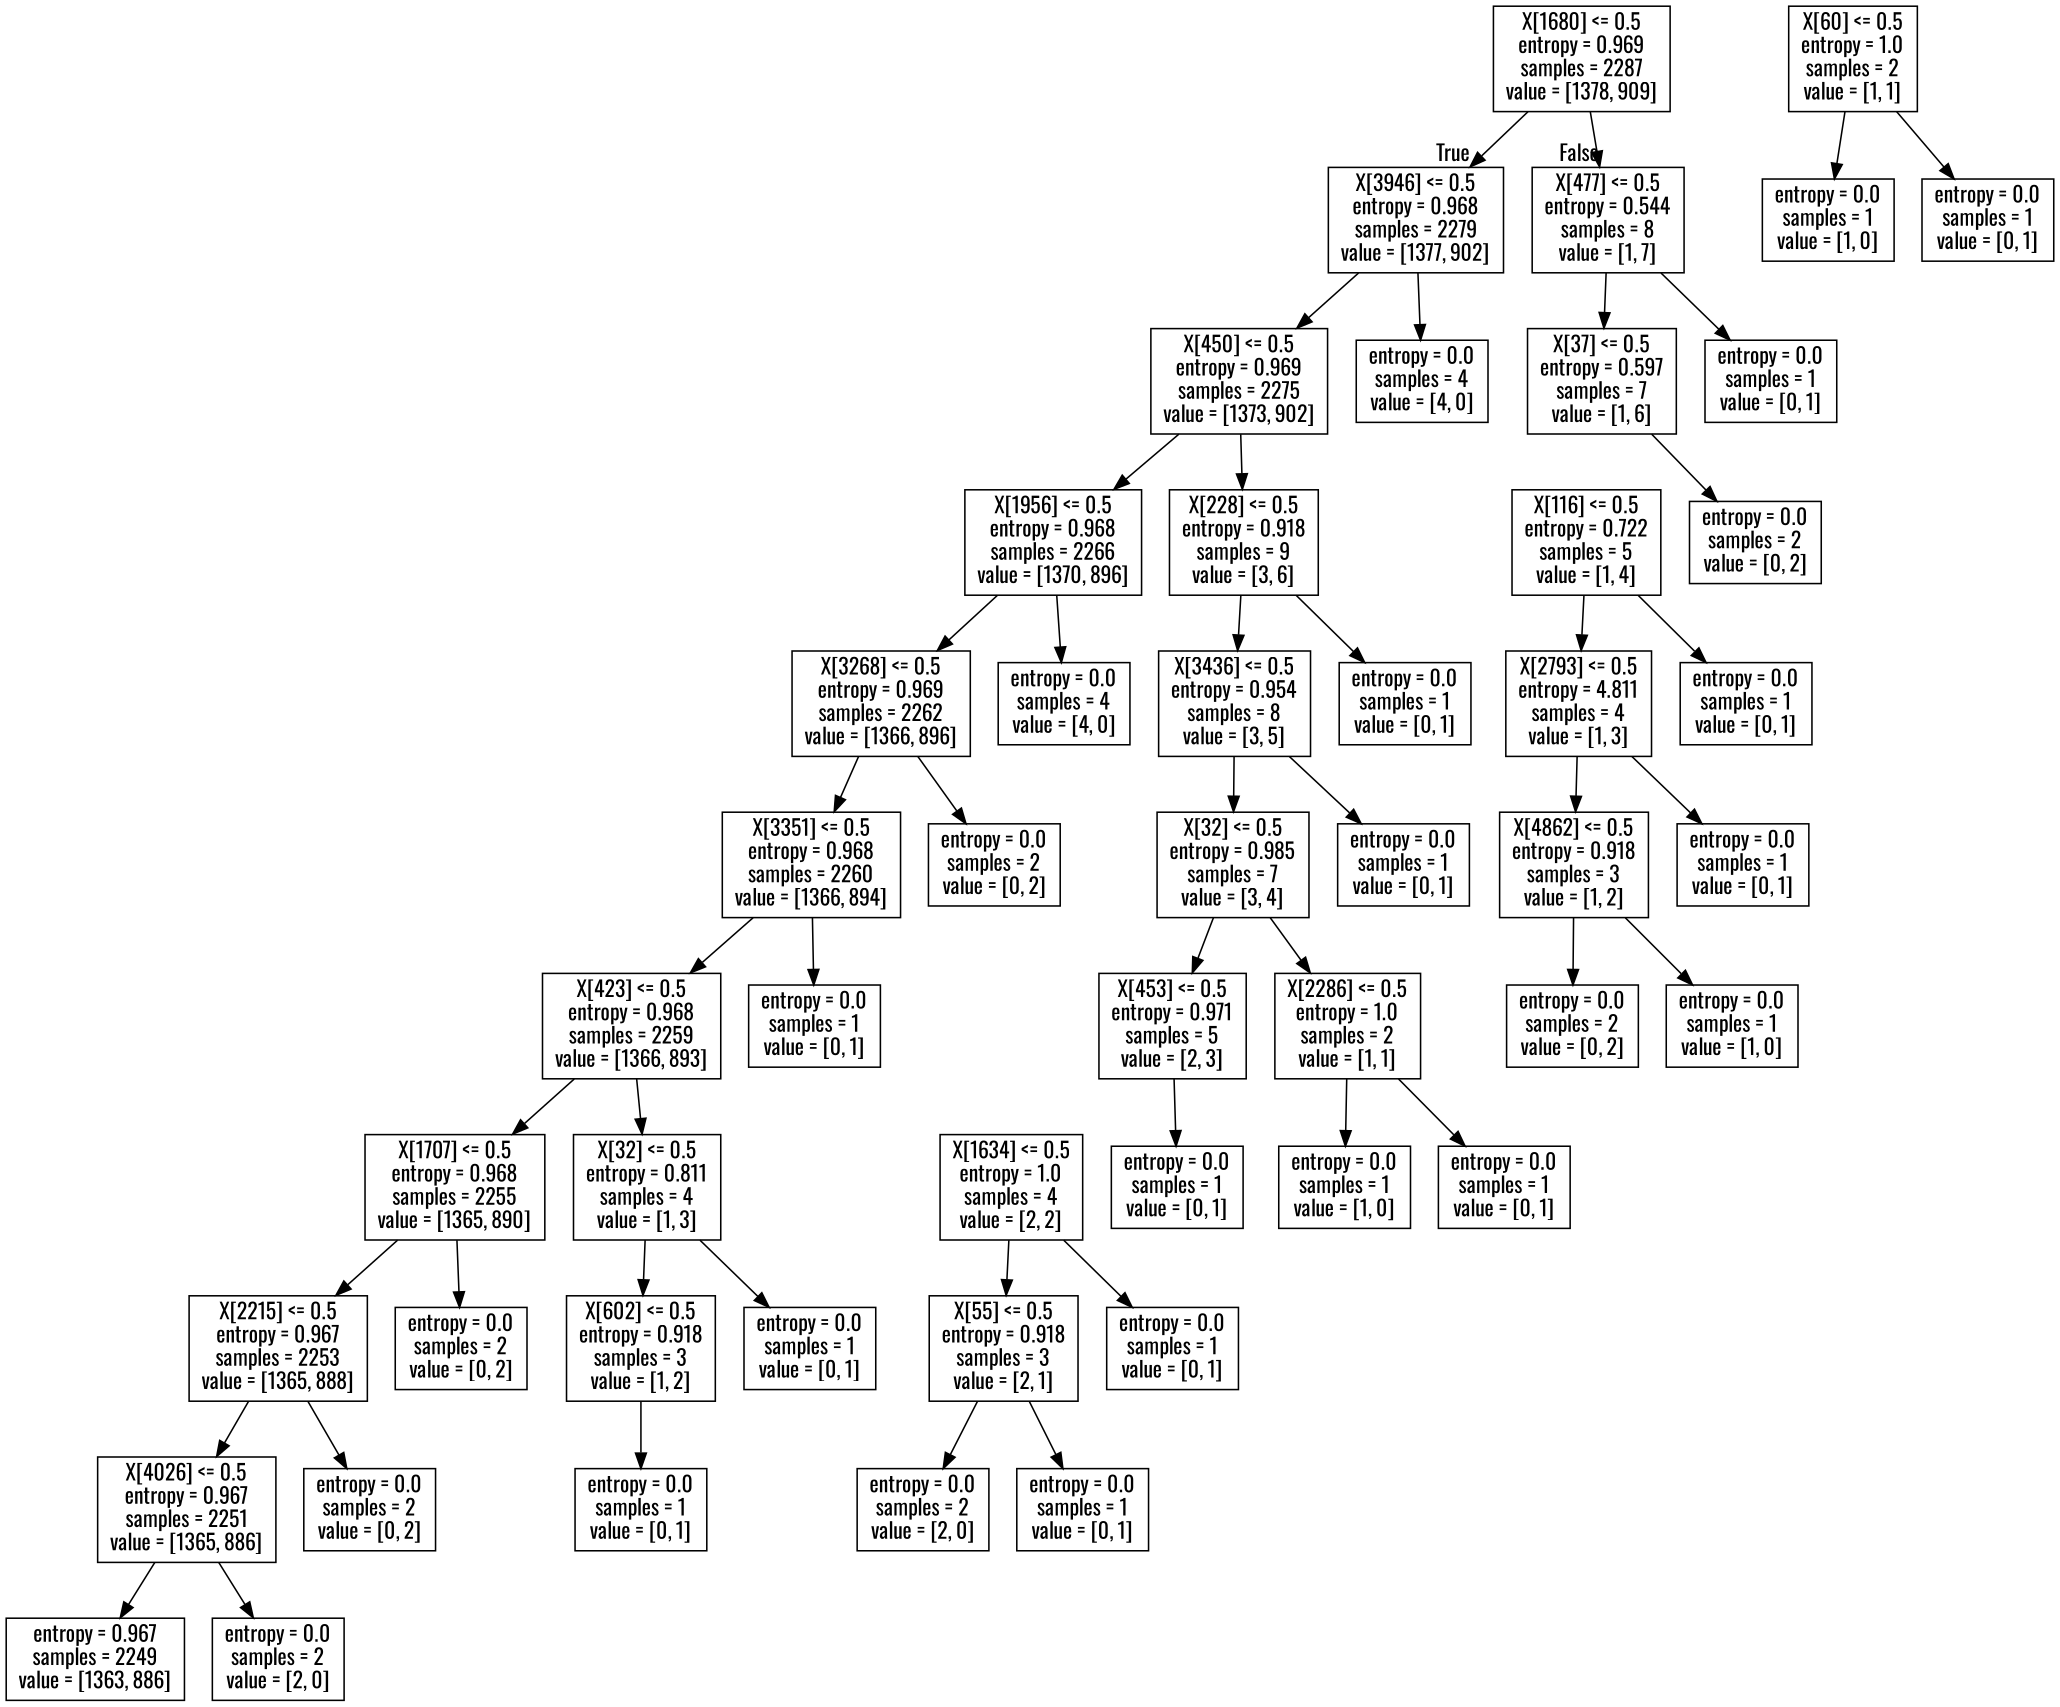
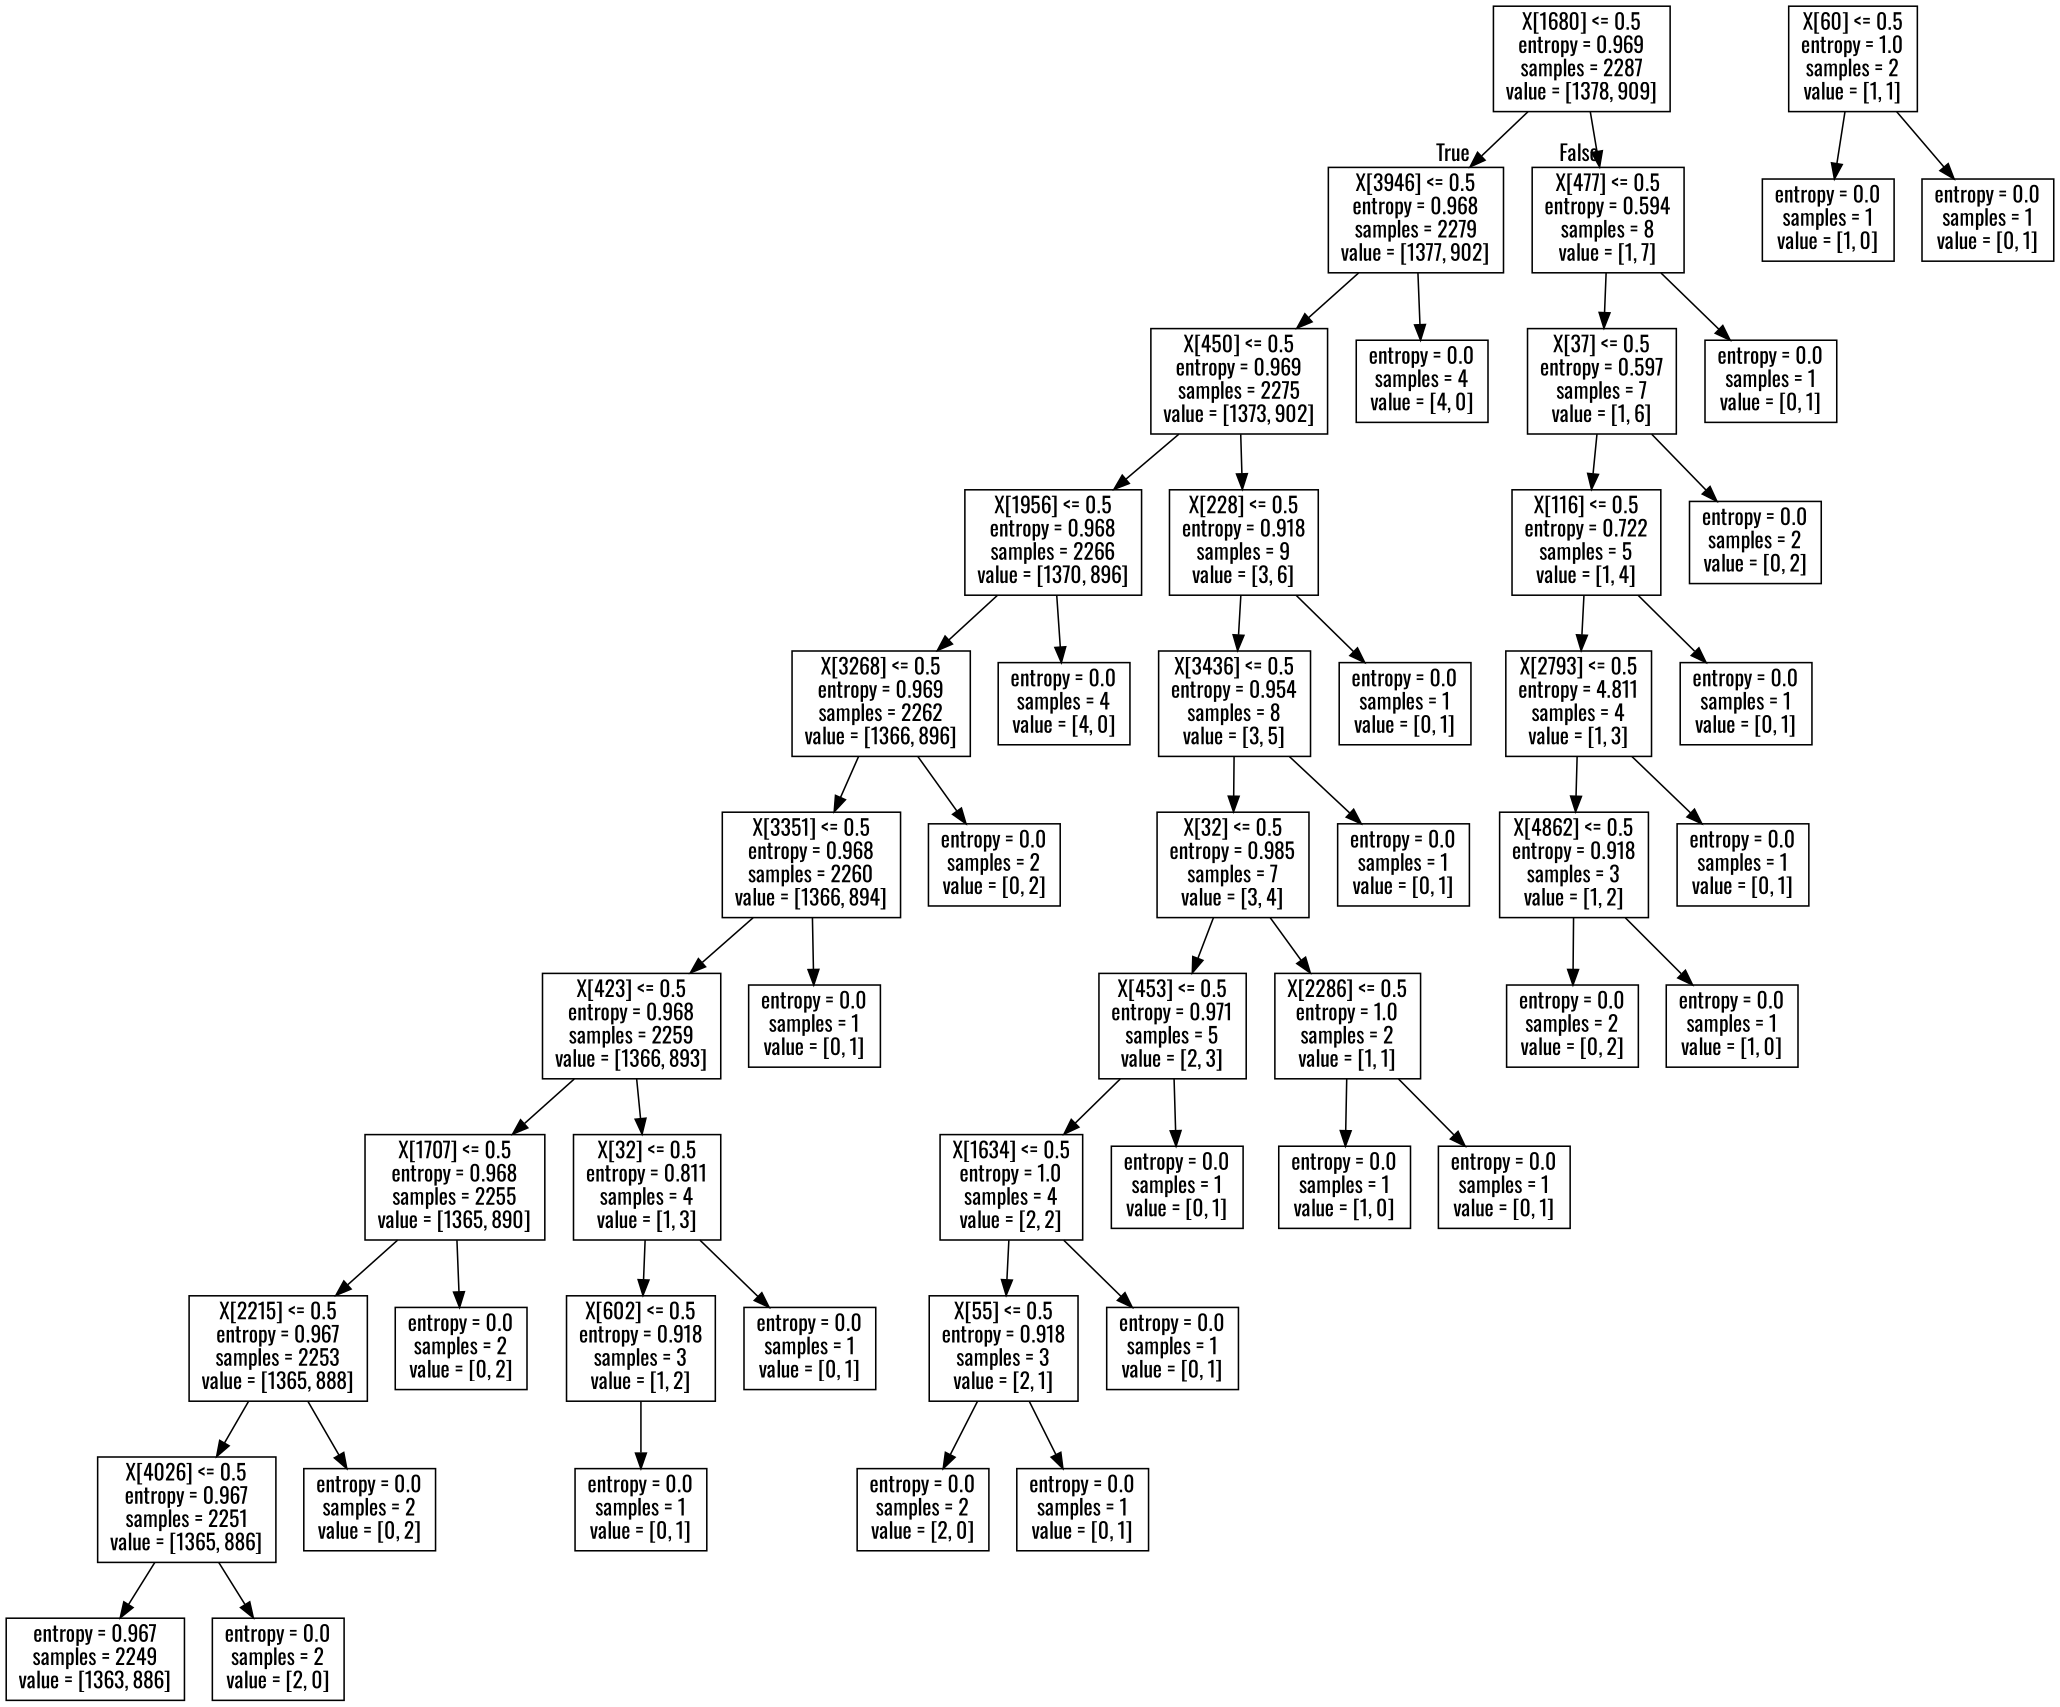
(1608, 220) -> (1608, 220)
none -> (1595, 454)
none -> (1098, 1101)
